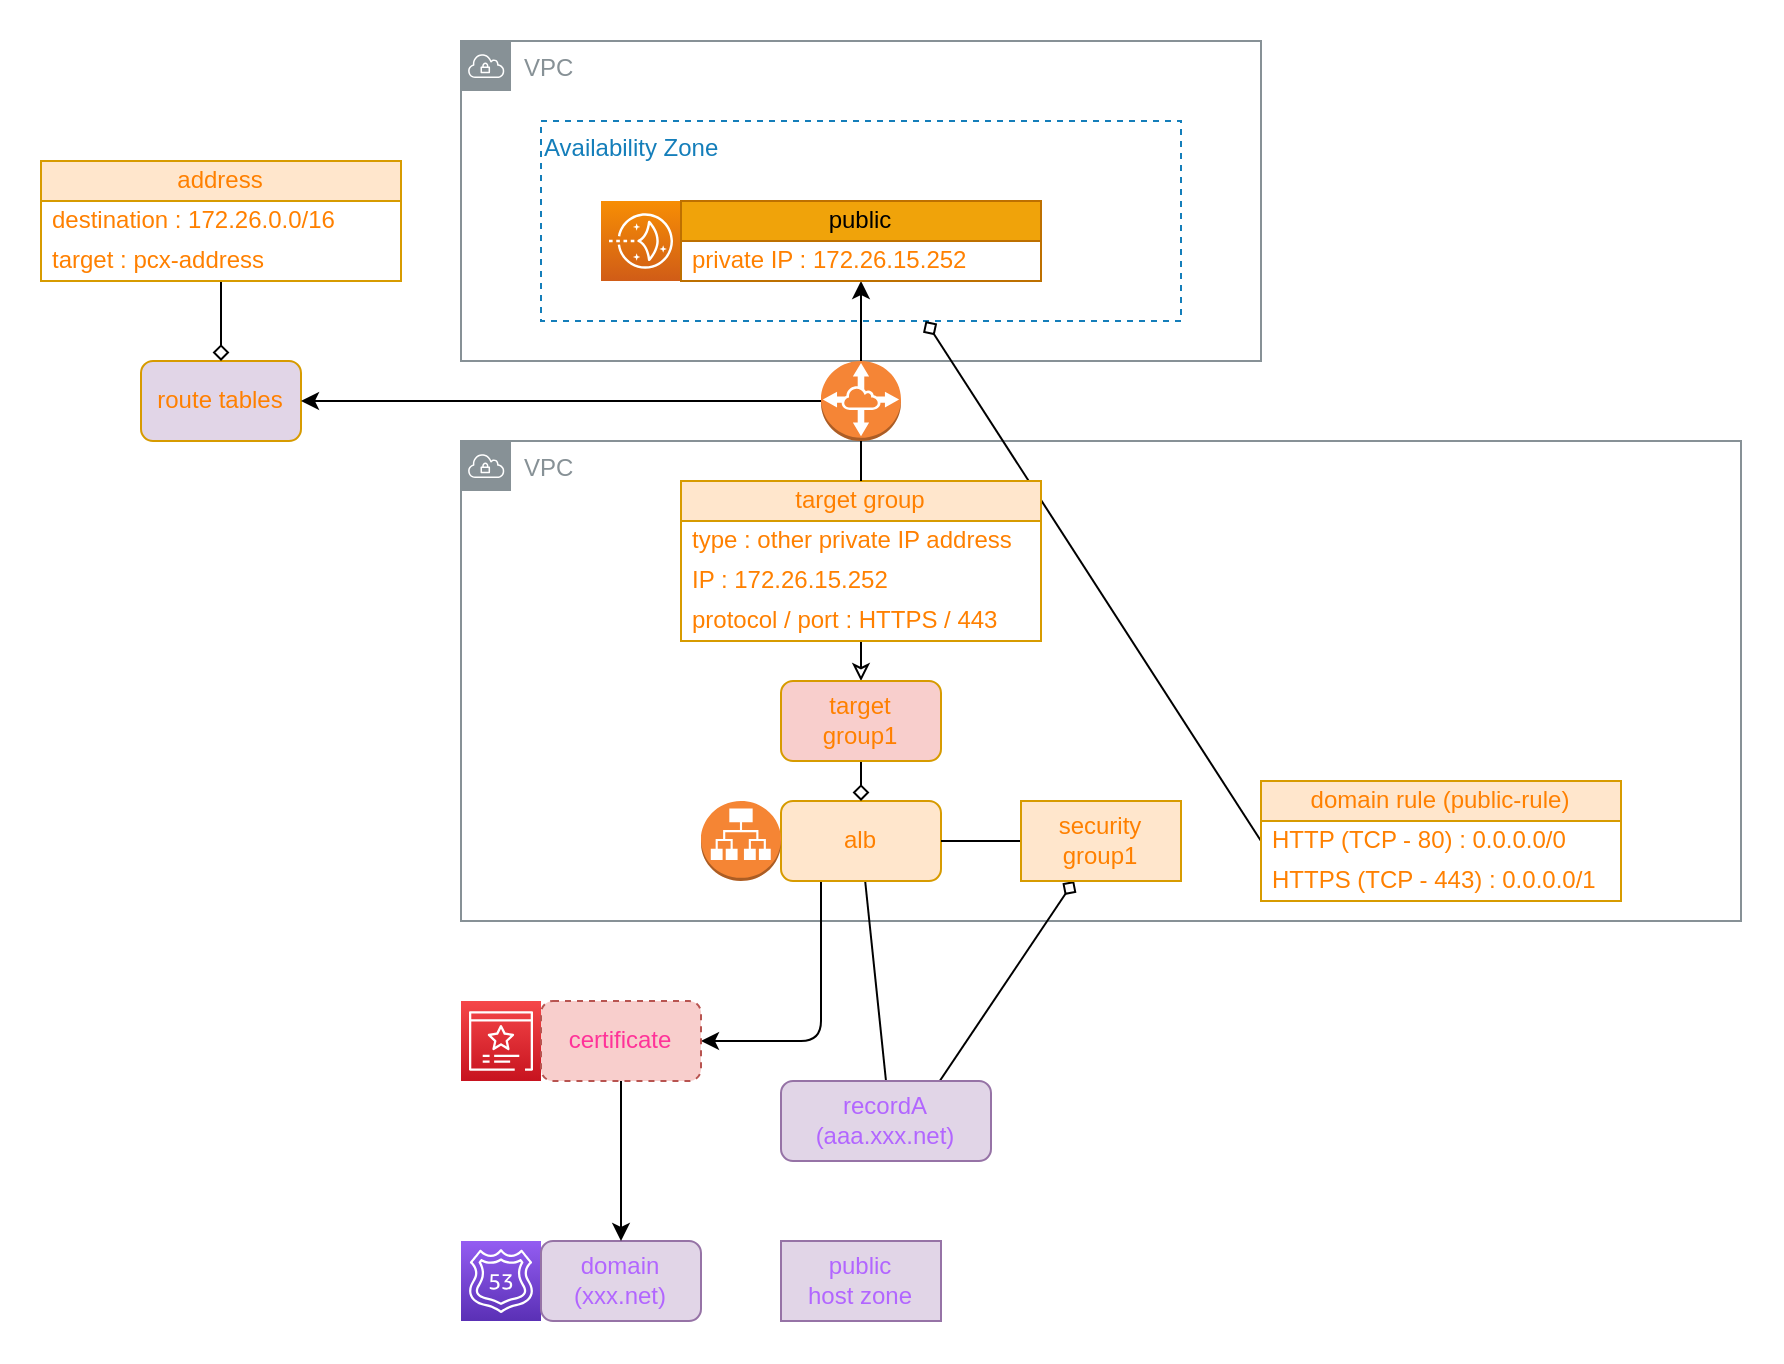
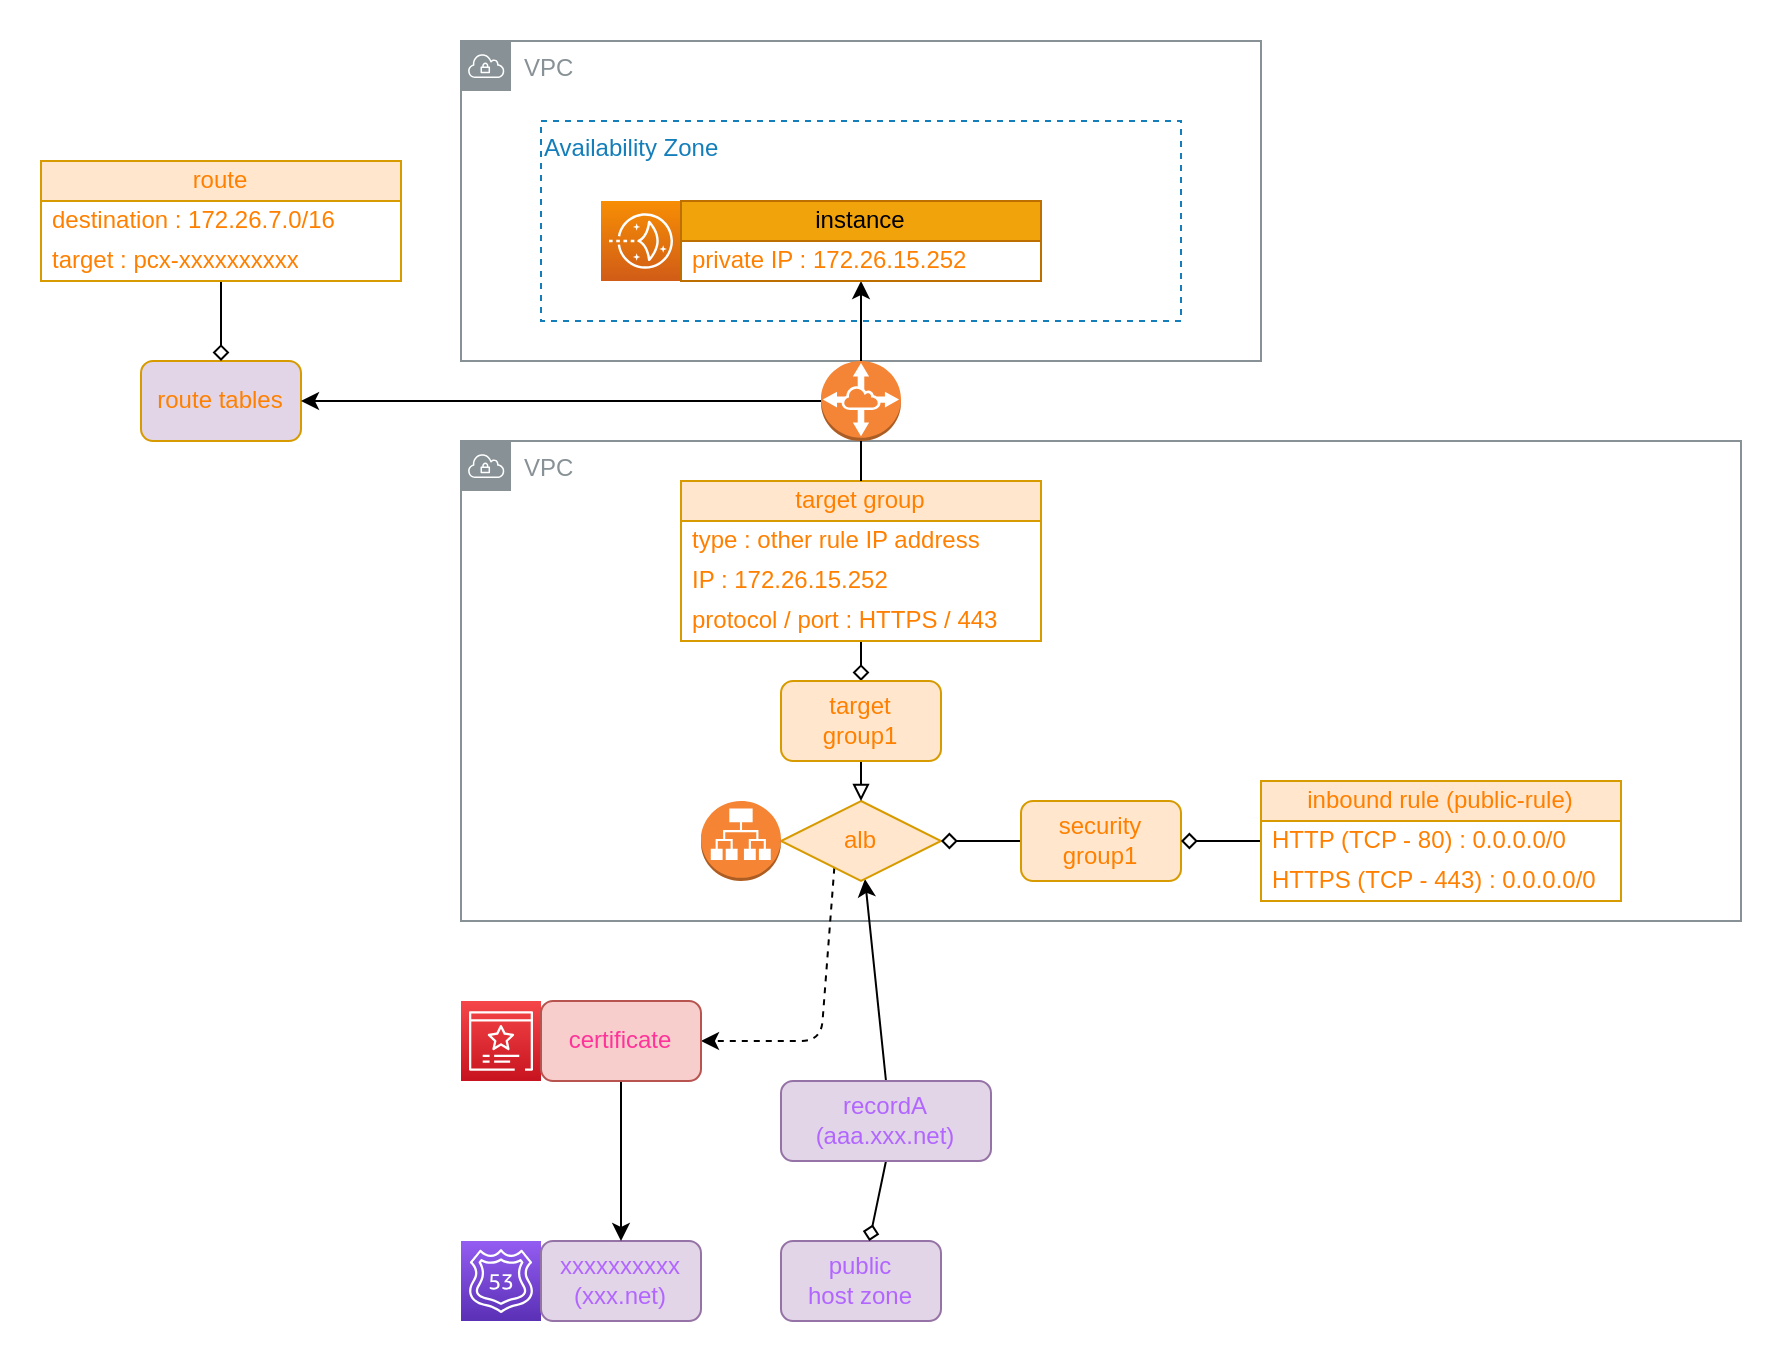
(221, 181) -> (221, 181)
(209, 221) -> (209, 221)
(861, 221) -> (861, 221)
(178, 261) -> (198, 261)
(863, 541) -> (859, 541)
(861, 666) -> (861, 665)
(1149, 668) -> (1228, 841)
(861, 721) -> (861, 721)
(861, 784) -> (861, 783)
(1441, 801) -> (1441, 801)
(861, 841) -> (861, 841)
(949, 841) -> (957, 841)
(1101, 841) -> (1101, 841)
(1440, 881) -> (1440, 881)
(866, 888) -> (866, 894)
(992, 1003) -> (879, 1193)
(821, 1007) -> (820, 1031)
(621, 1041) -> (621, 1041)
(621, 1281) -> (621, 1281)
(861, 1281) -> (861, 1281)
